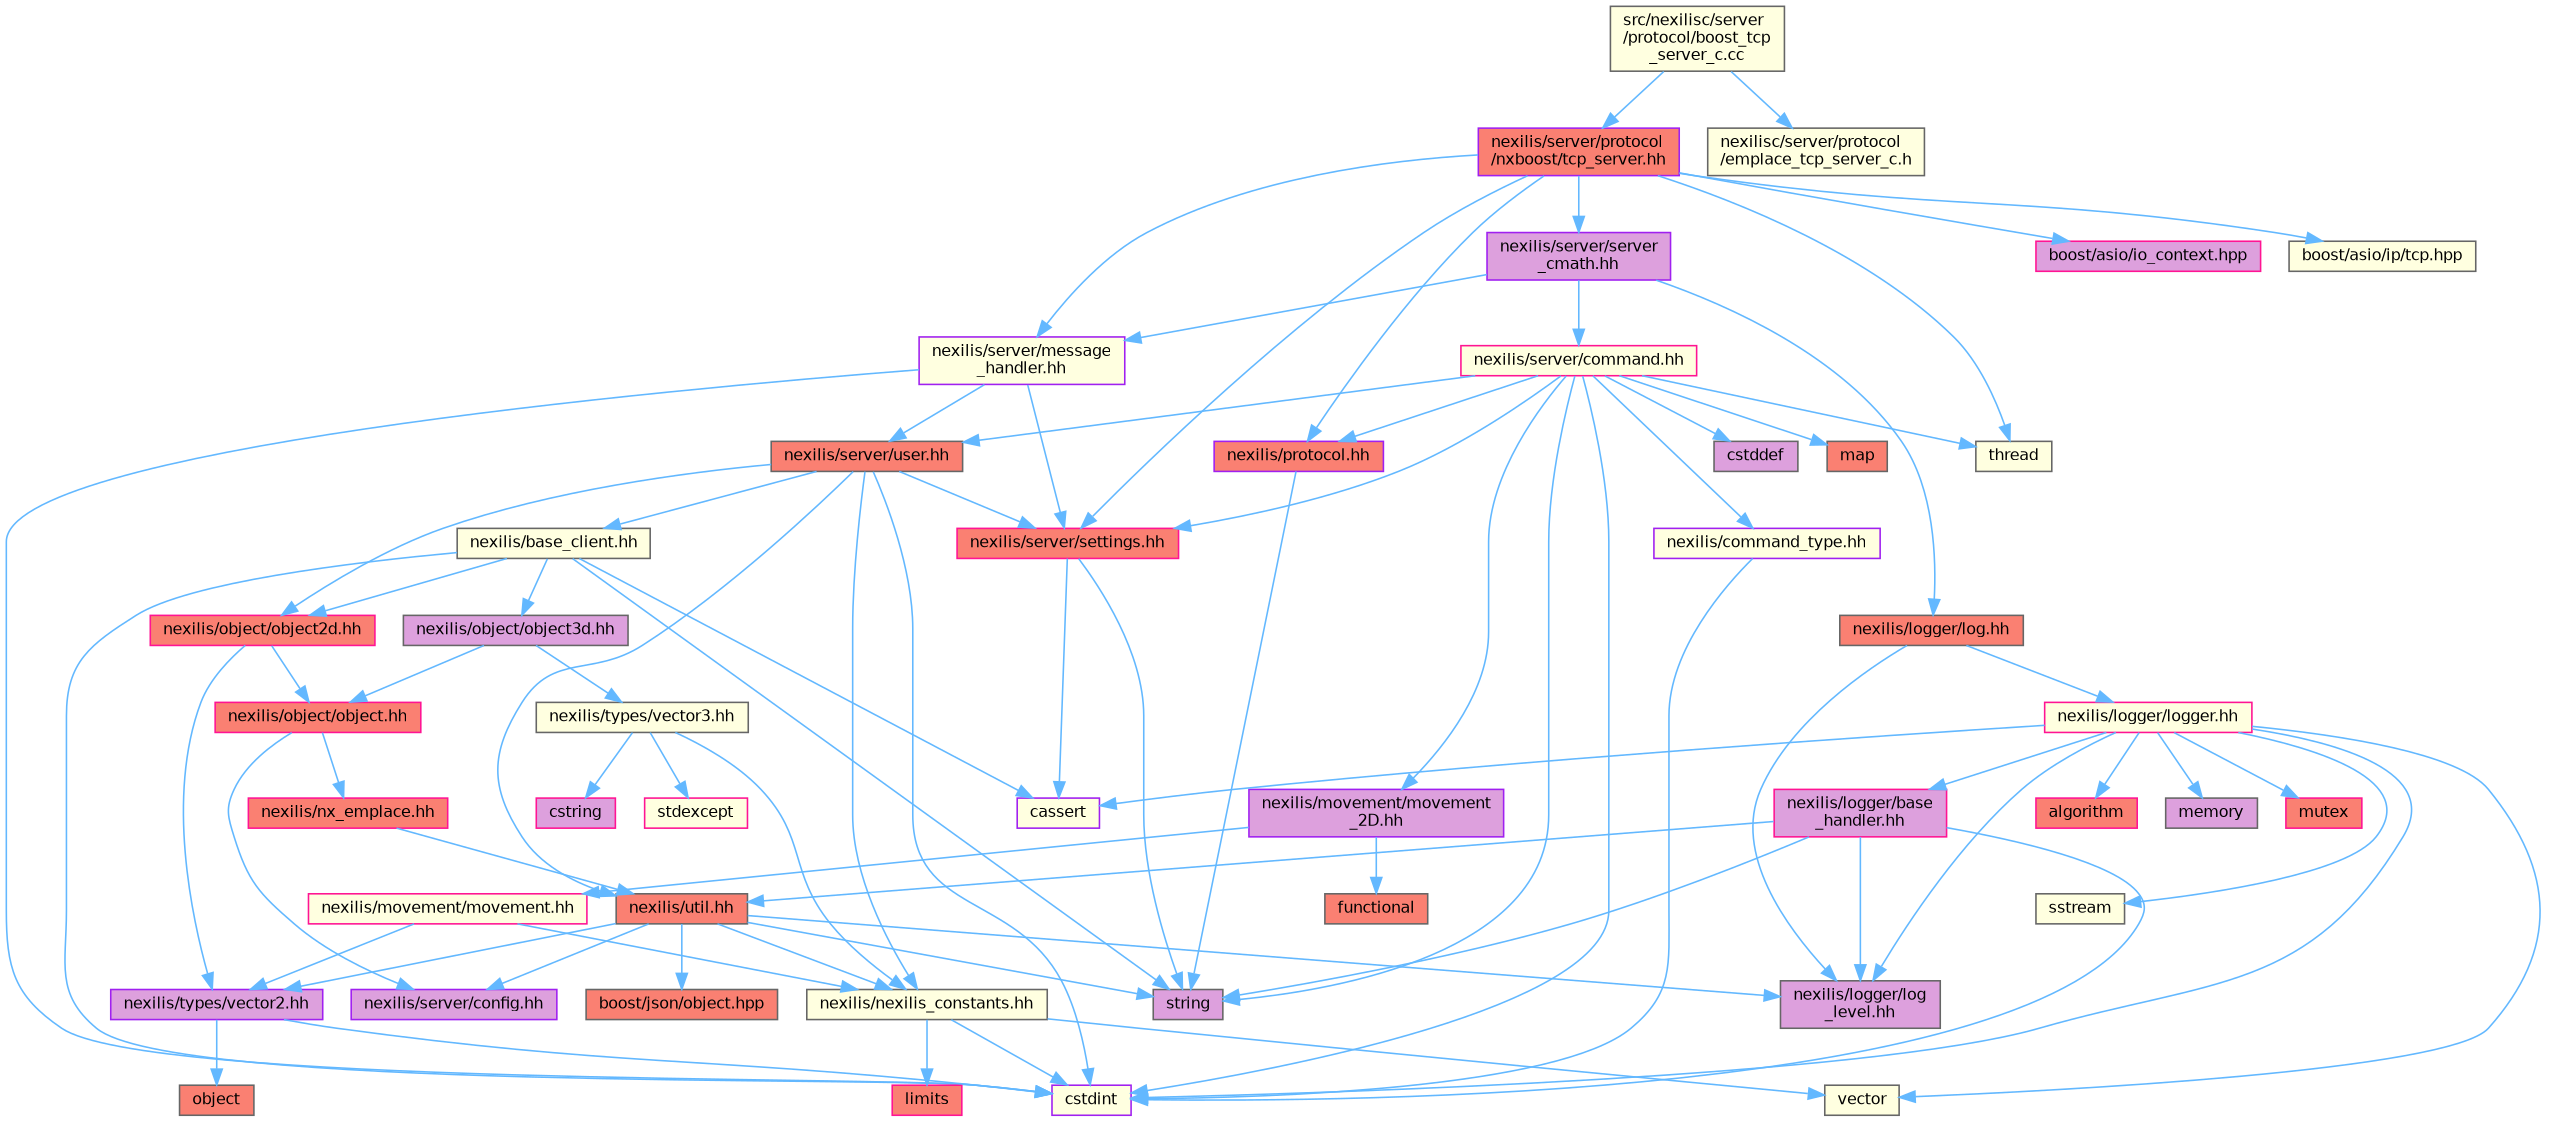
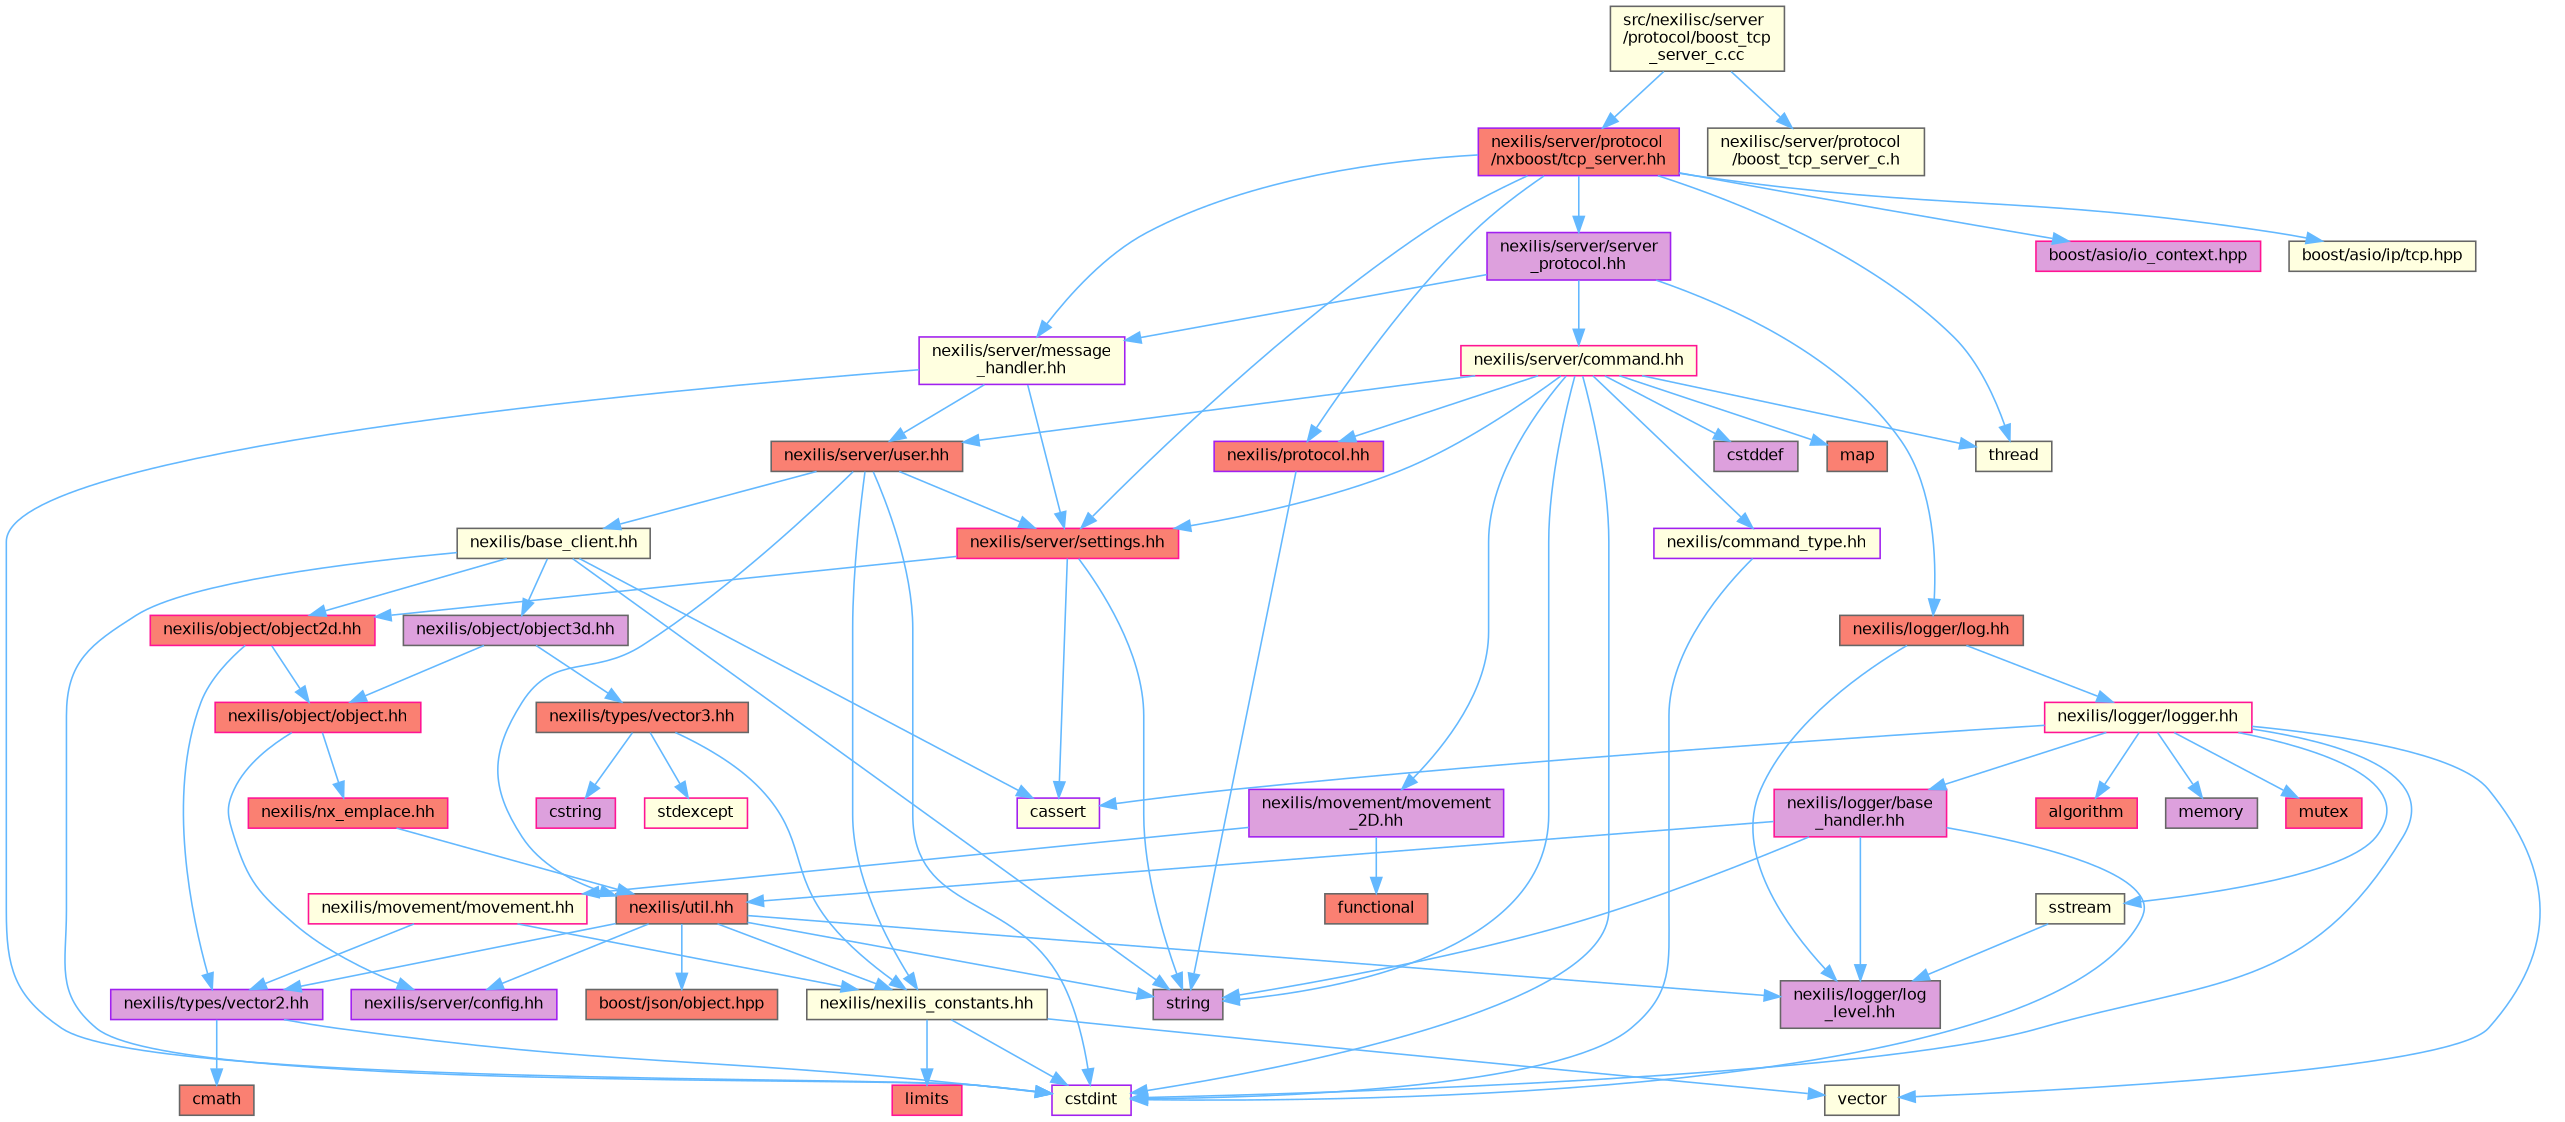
(1816, 152) -> (1816, 152)
(1579, 256) -> (1579, 256)
(523, 505) -> (674, 586)
(642, 717) -> (642, 717)
(1986, 824) -> (1988, 949)
(217, 1100) -> (217, 1100)
